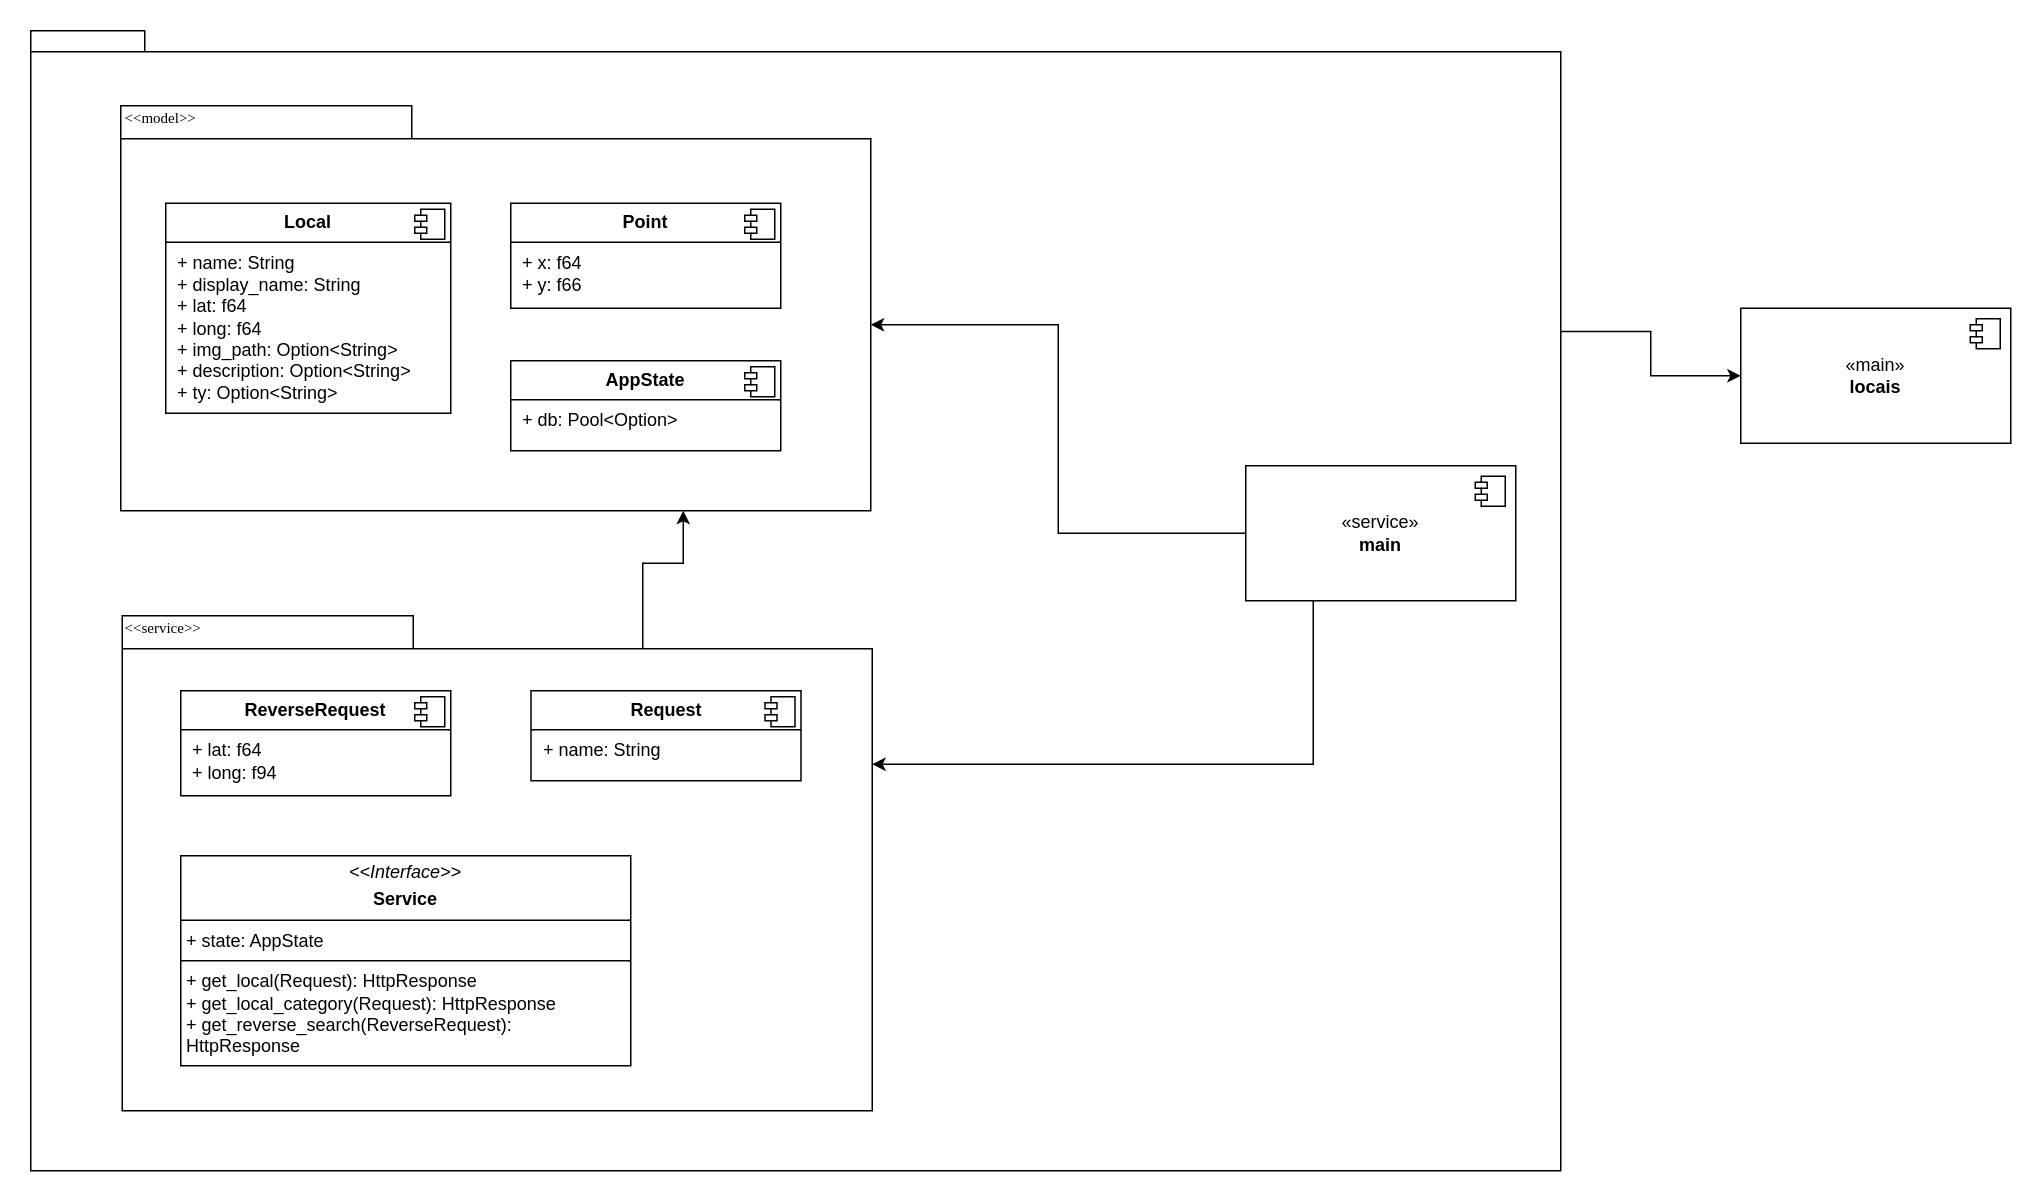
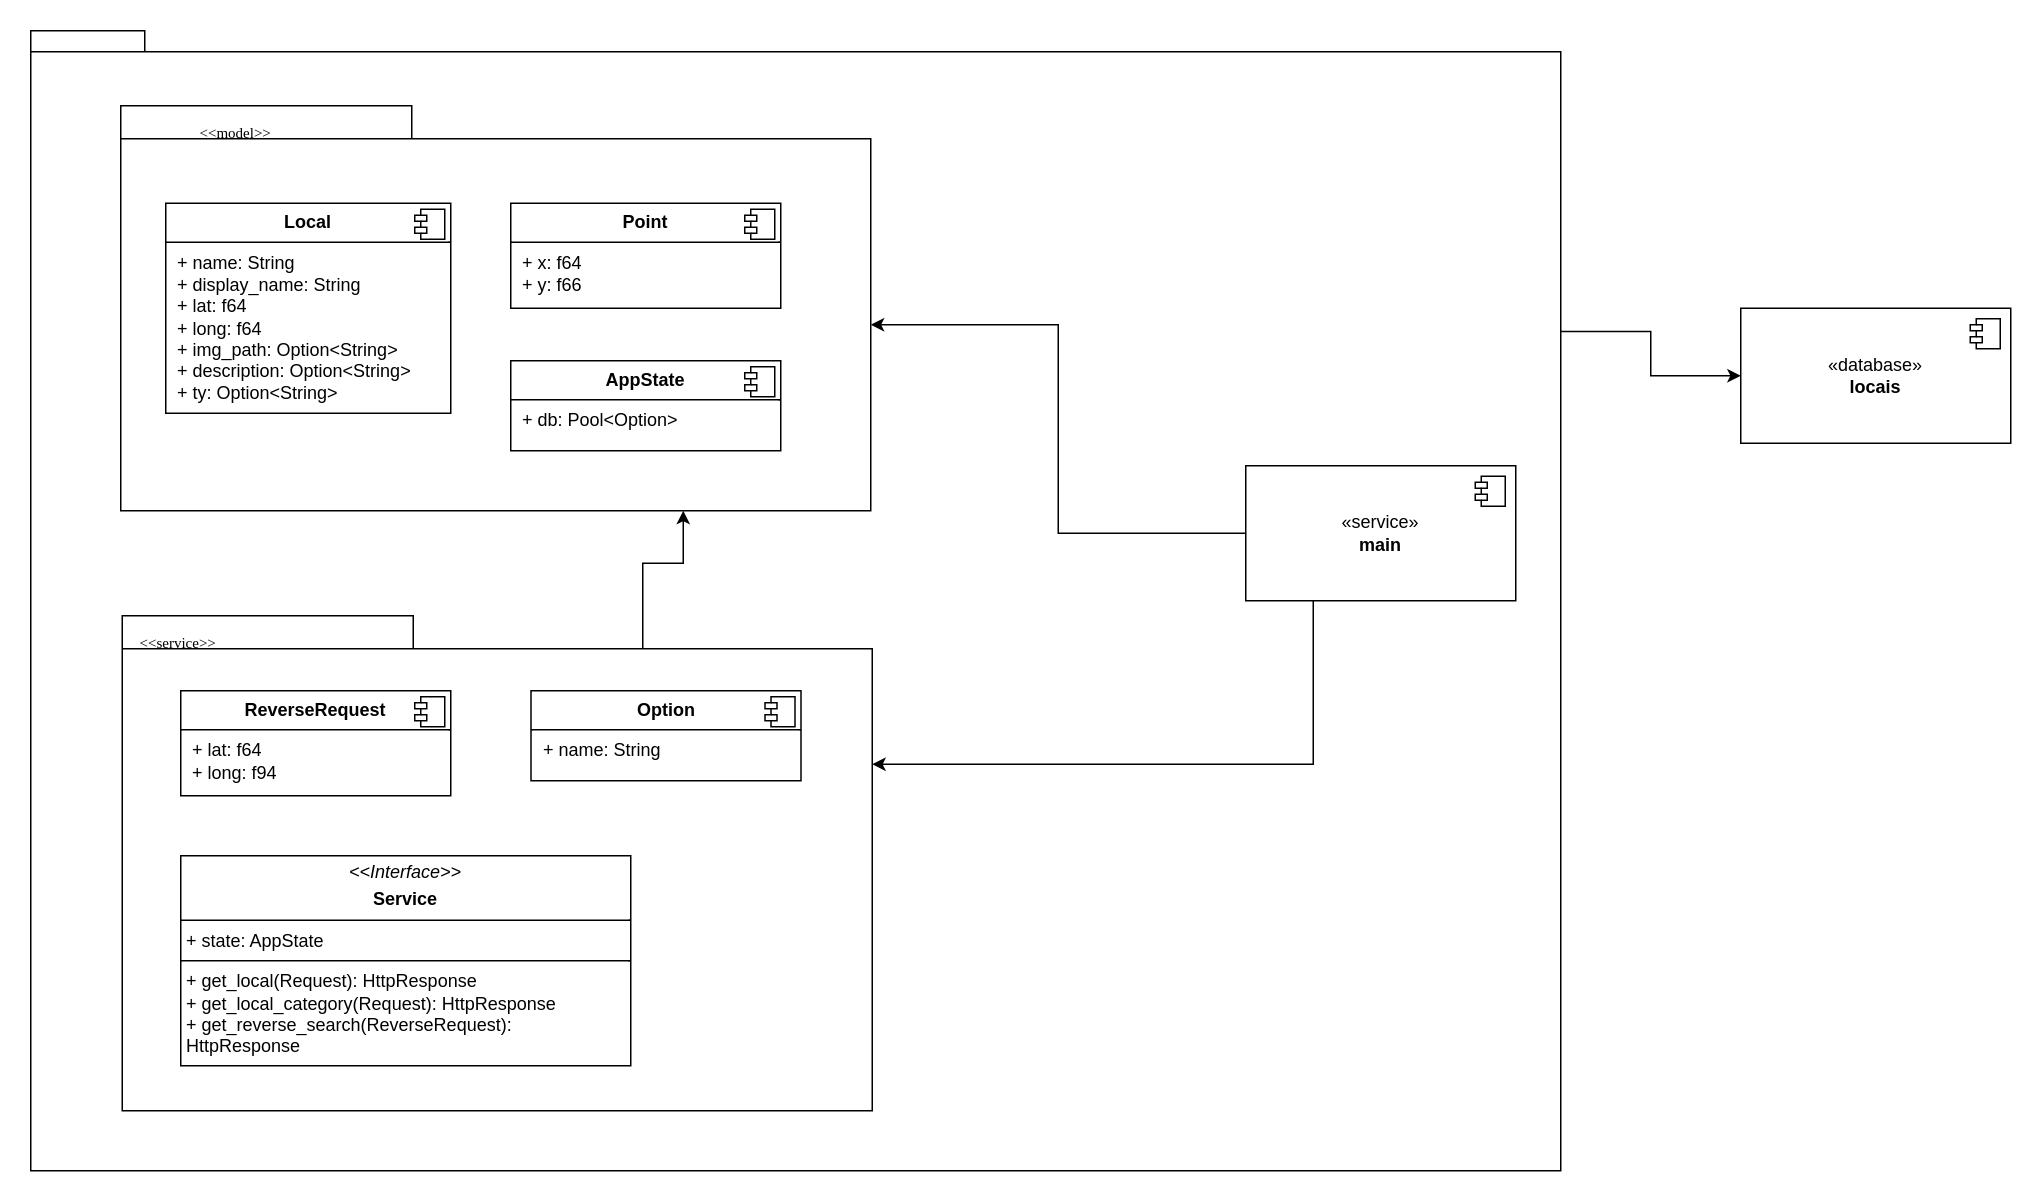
(220, 121) -> (295, 136)
(1876, 376) -> (1876, 376)
(220, 631) -> (235, 646)
(593, 691) -> (593, 691)
